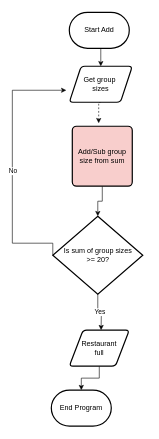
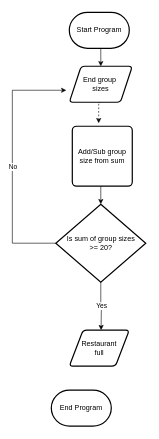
(99, 30) -> (99, 30)
(101, 84) -> (101, 84)
(102, 156) -> (102, 156)
(98, 255) -> (101, 243)
(81, 380) -> none
